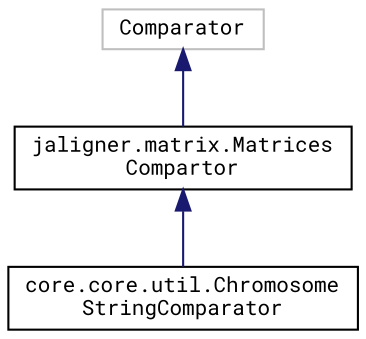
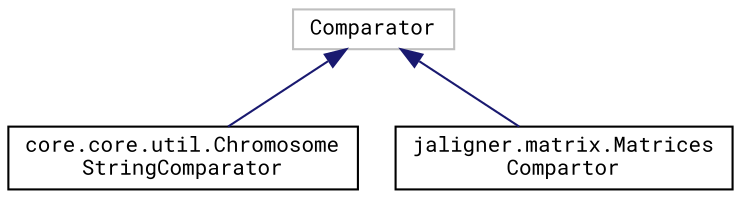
(183, 239) -> (278, 94)
